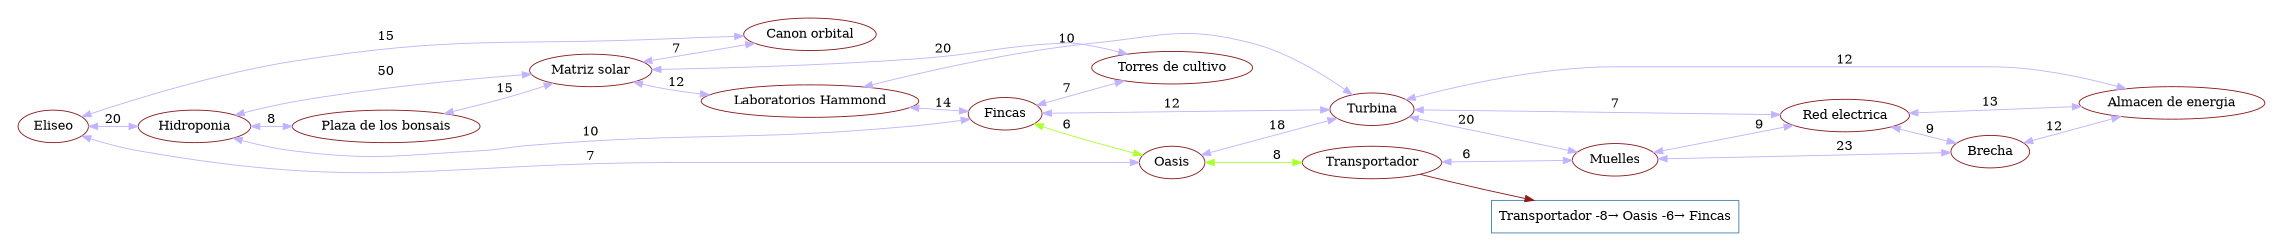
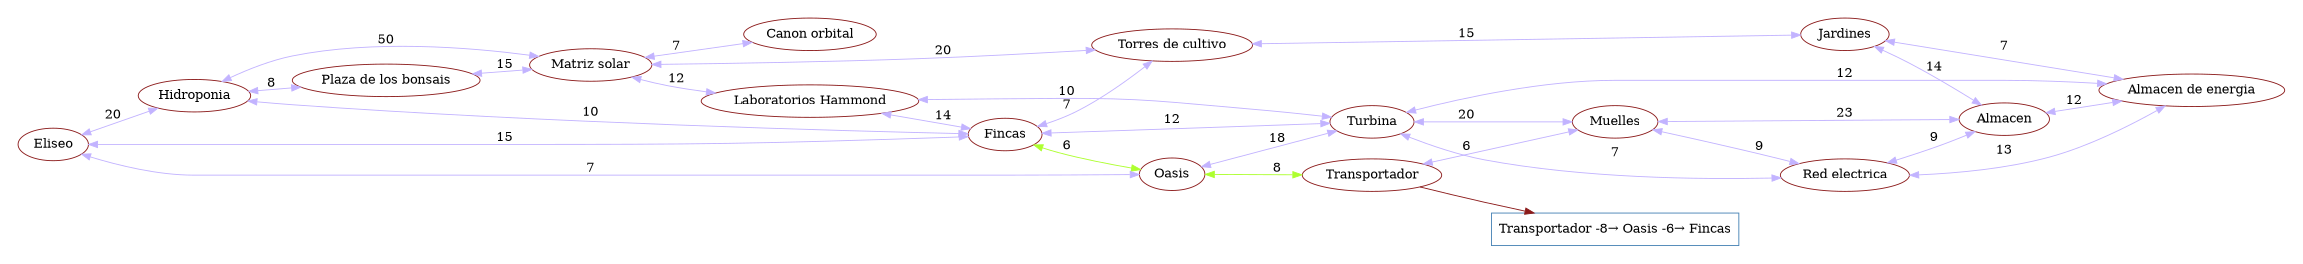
none -> (1845, 34)
(409, 47) -> (528, 144)
(1990, 152) -> (2004, 119)
